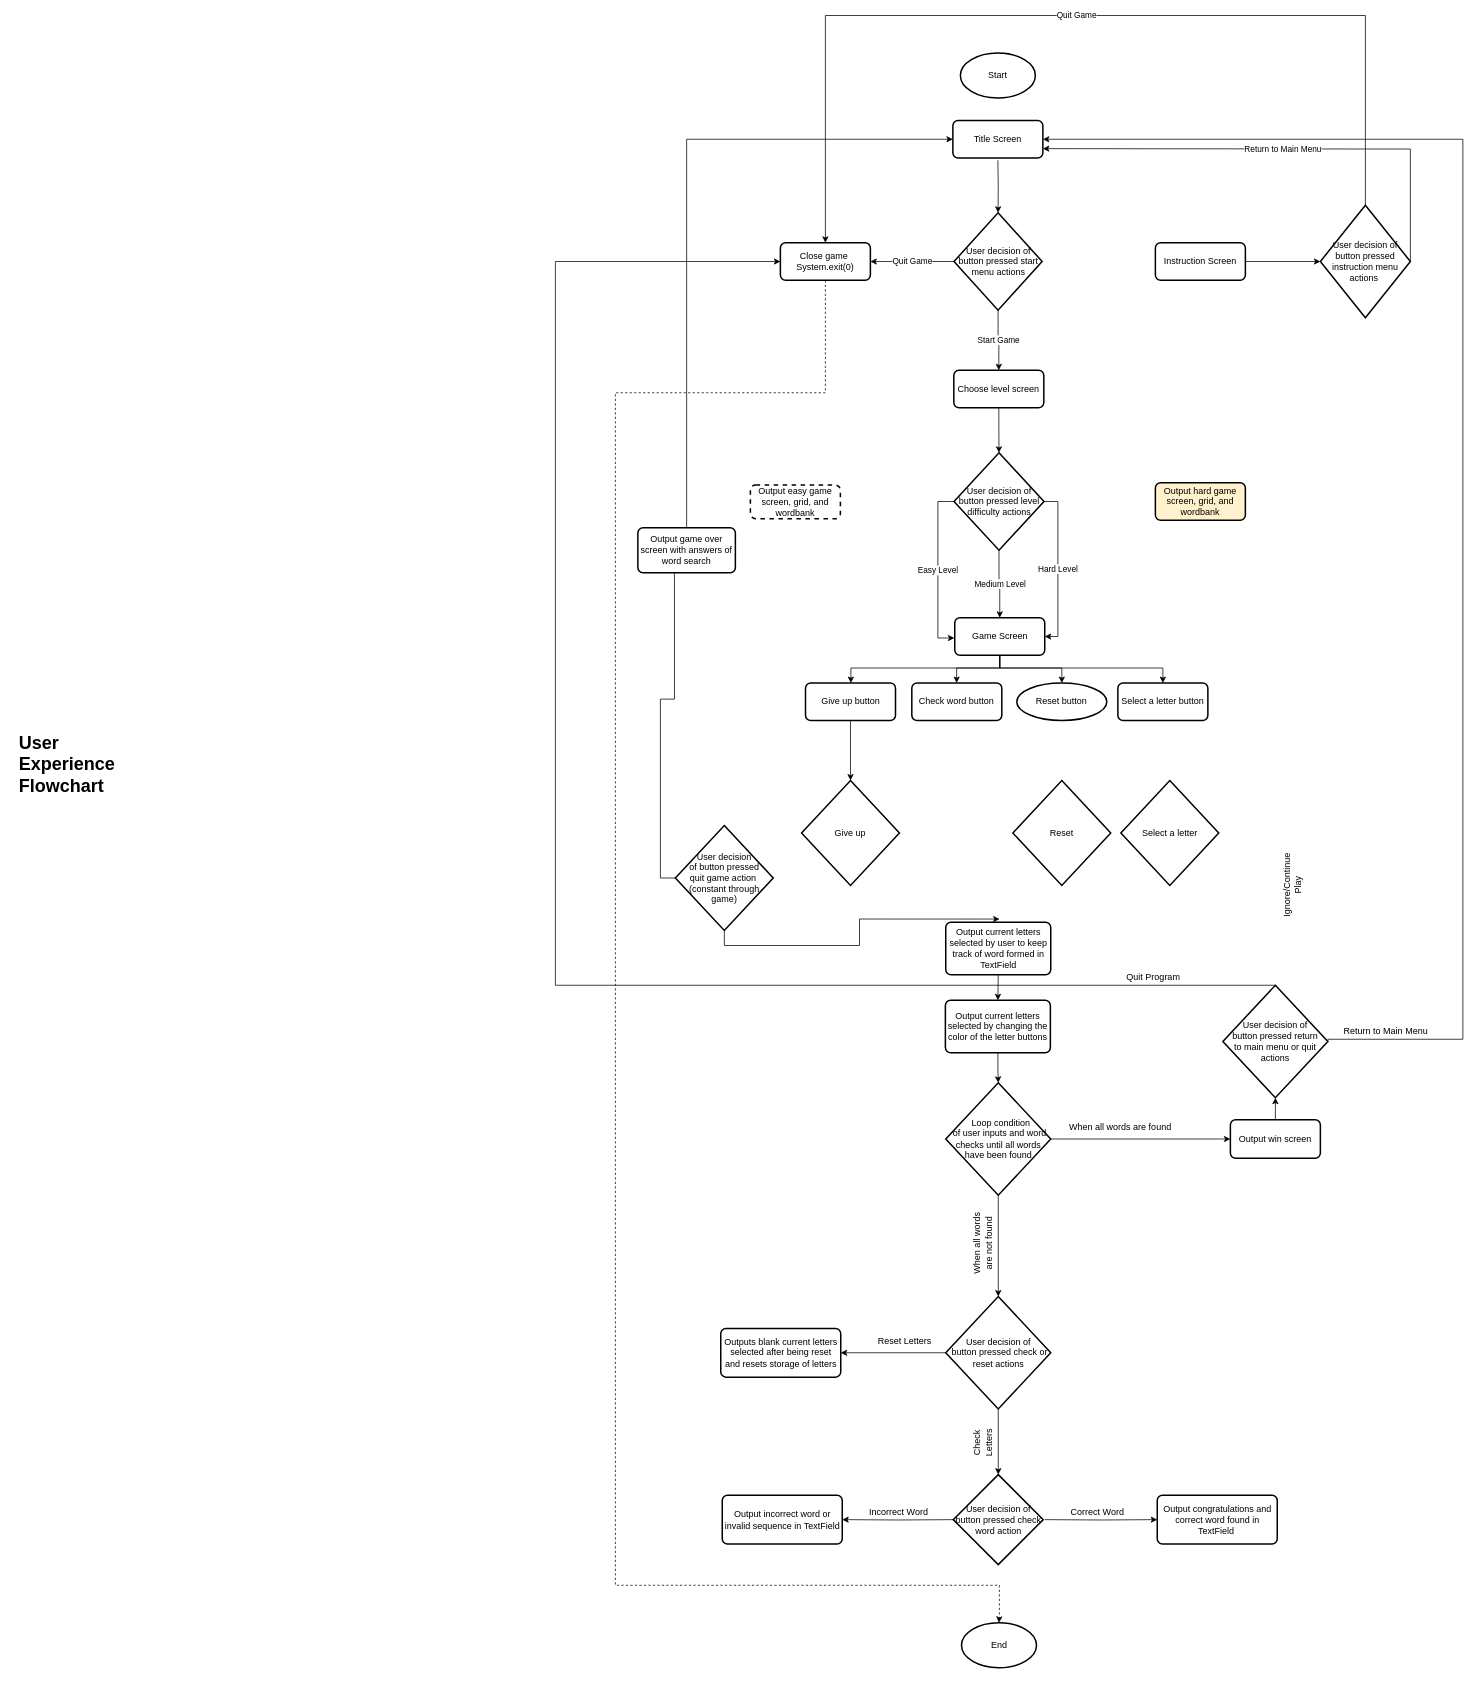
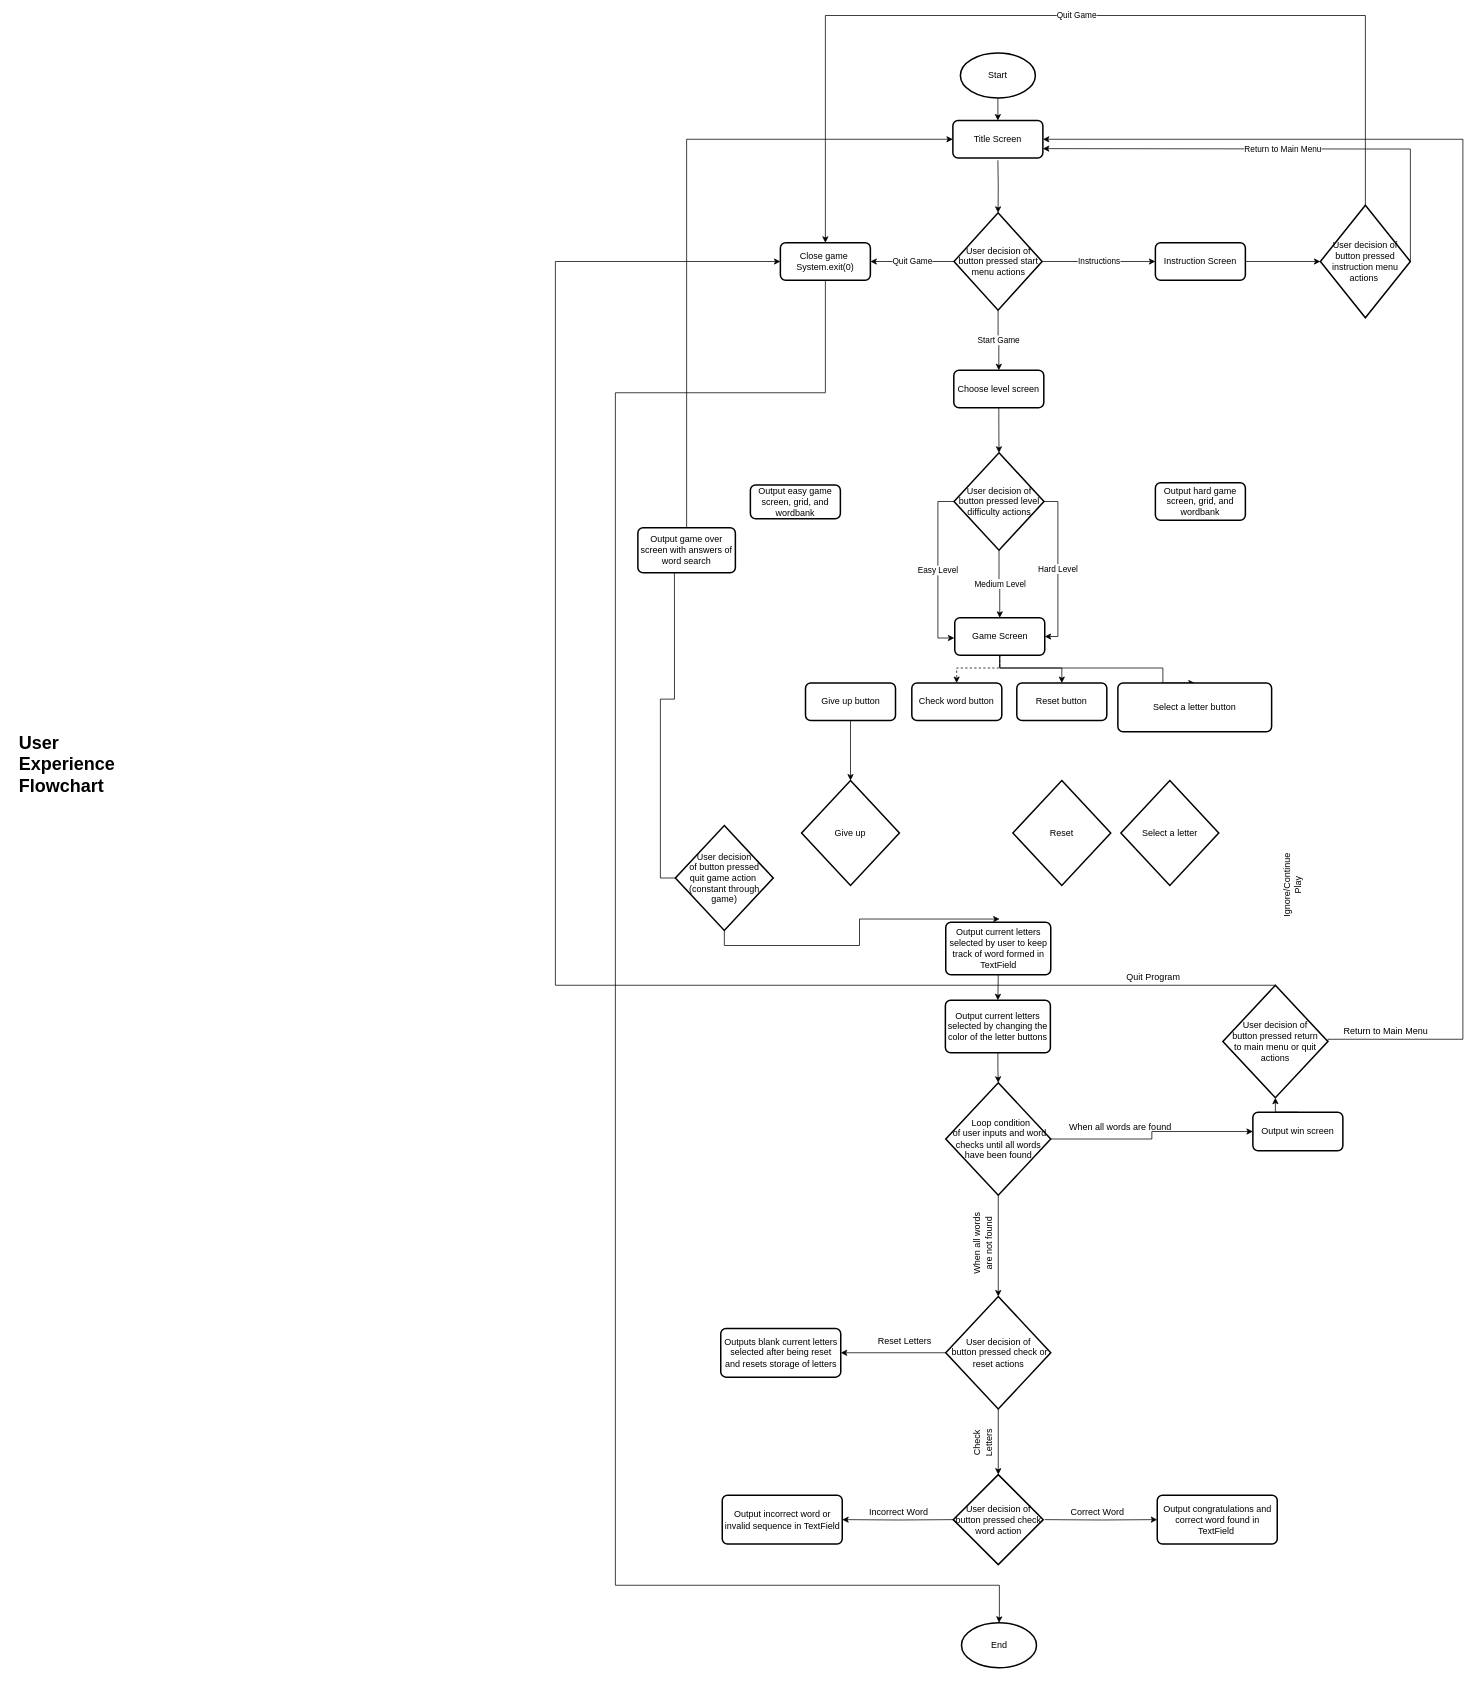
none -> (998, 114)
none -> (1096, 261)
(1200, 501) -> (1200, 501)
(795, 502) -> (795, 502)
(851, 670) -> none
(957, 673) -> (957, 673)
(1062, 702) -> (1062, 702)
(1163, 702) -> (1195, 707)
(615, 1036) -> (615, 1036)
(1275, 1139) -> (1298, 1131)
